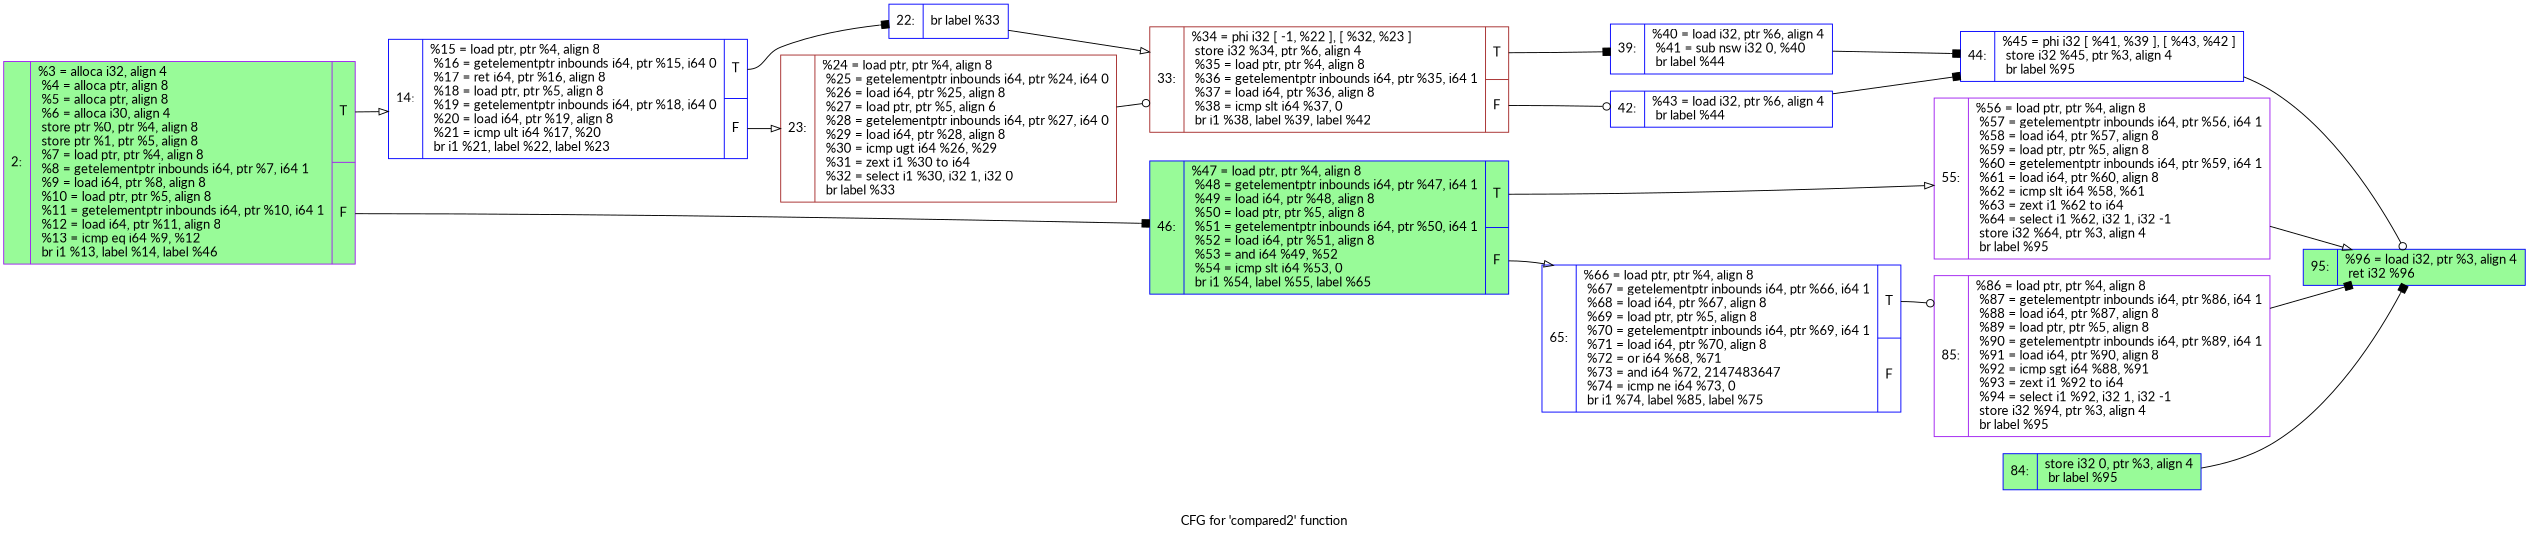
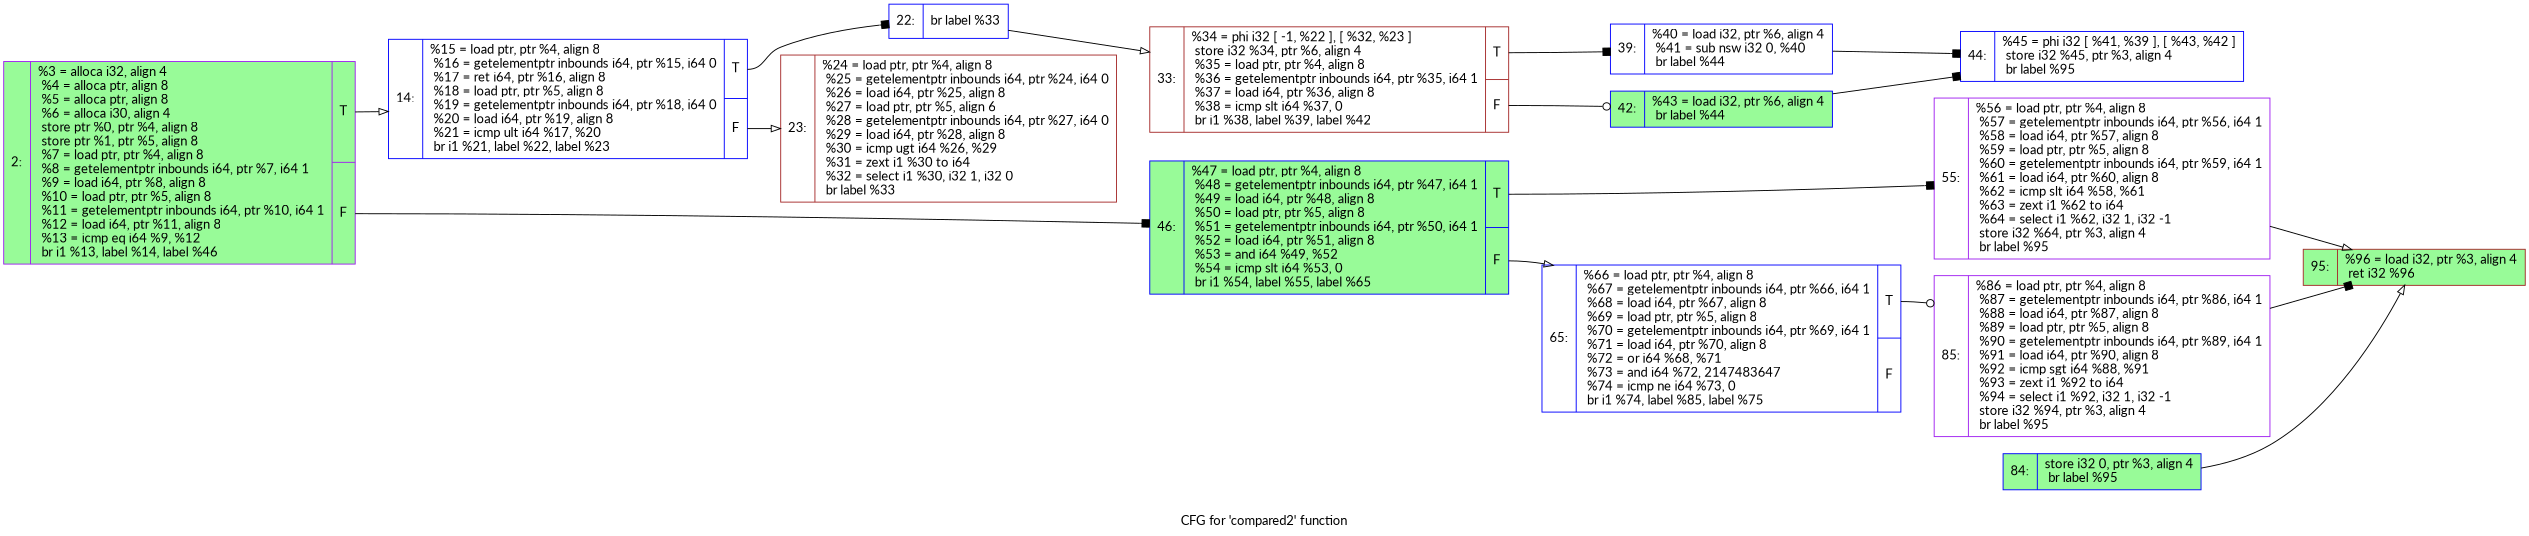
(1129, 105) -> none
(1721, 109) -> (1721, 109)
(2335, 147) -> none
(1717, 192) -> (1717, 192)
(2414, 267) -> (2414, 267)
(2320, 405) -> (2320, 405)
